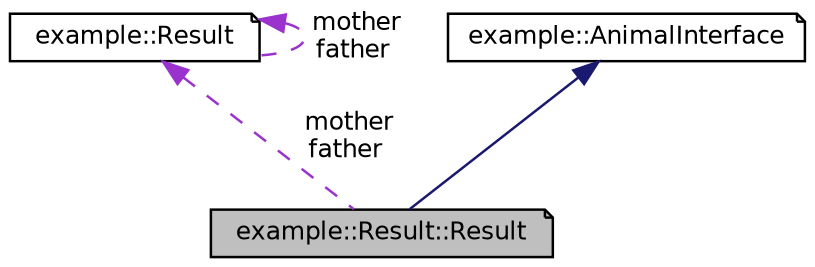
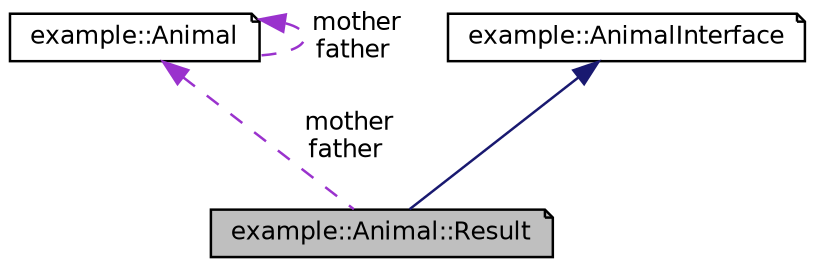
(135, 37) -> (135, 37)
(382, 233) -> (382, 233)
